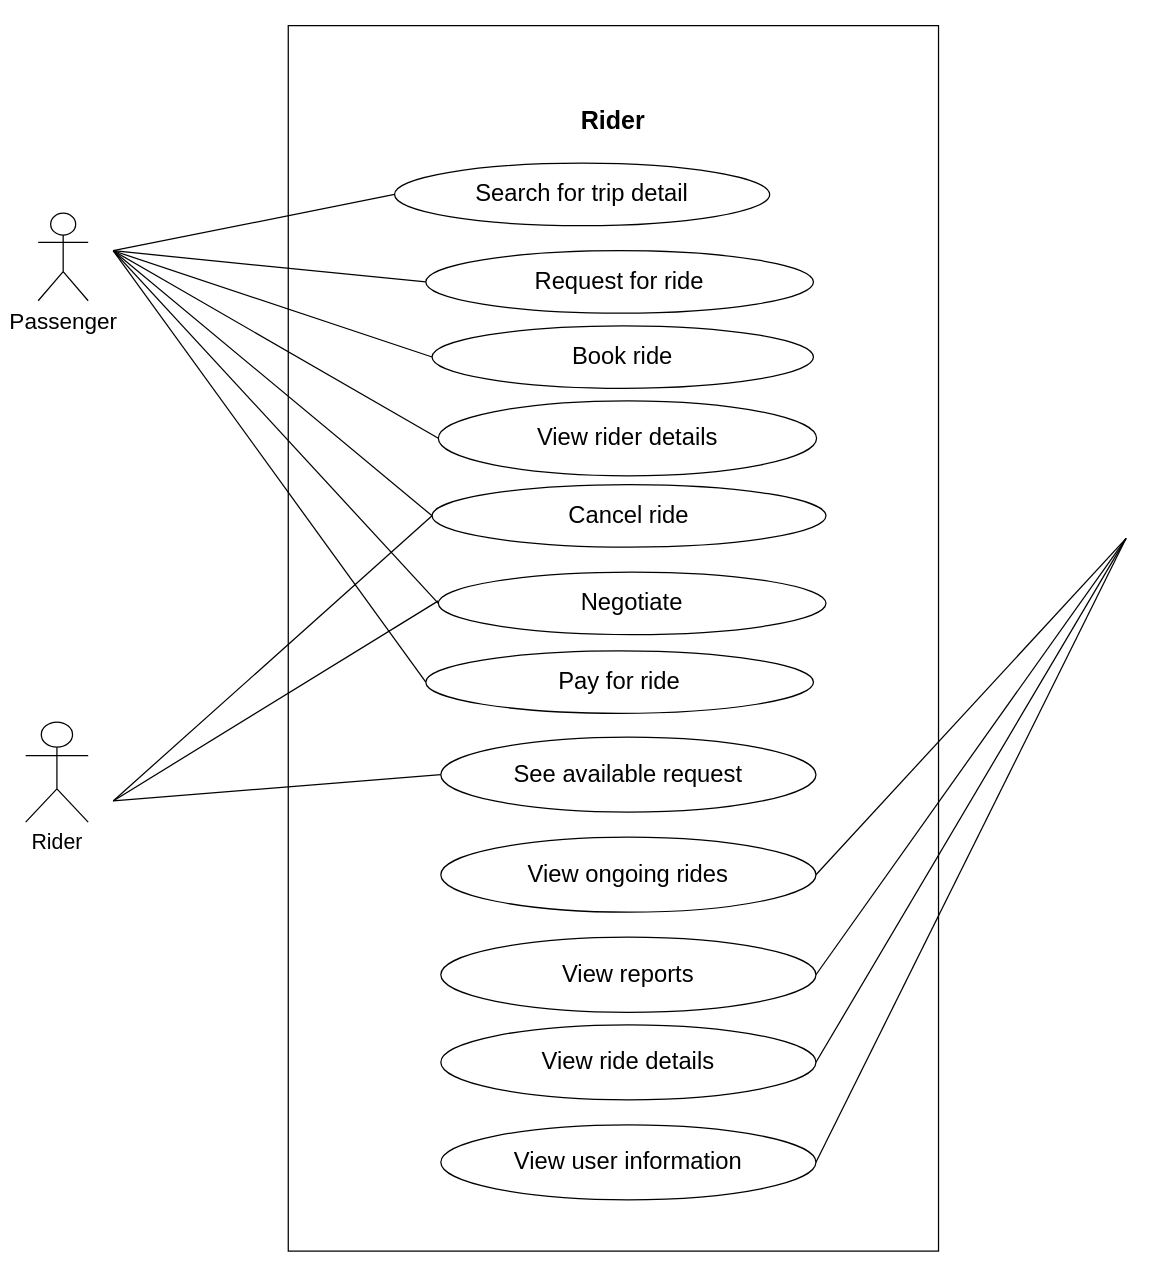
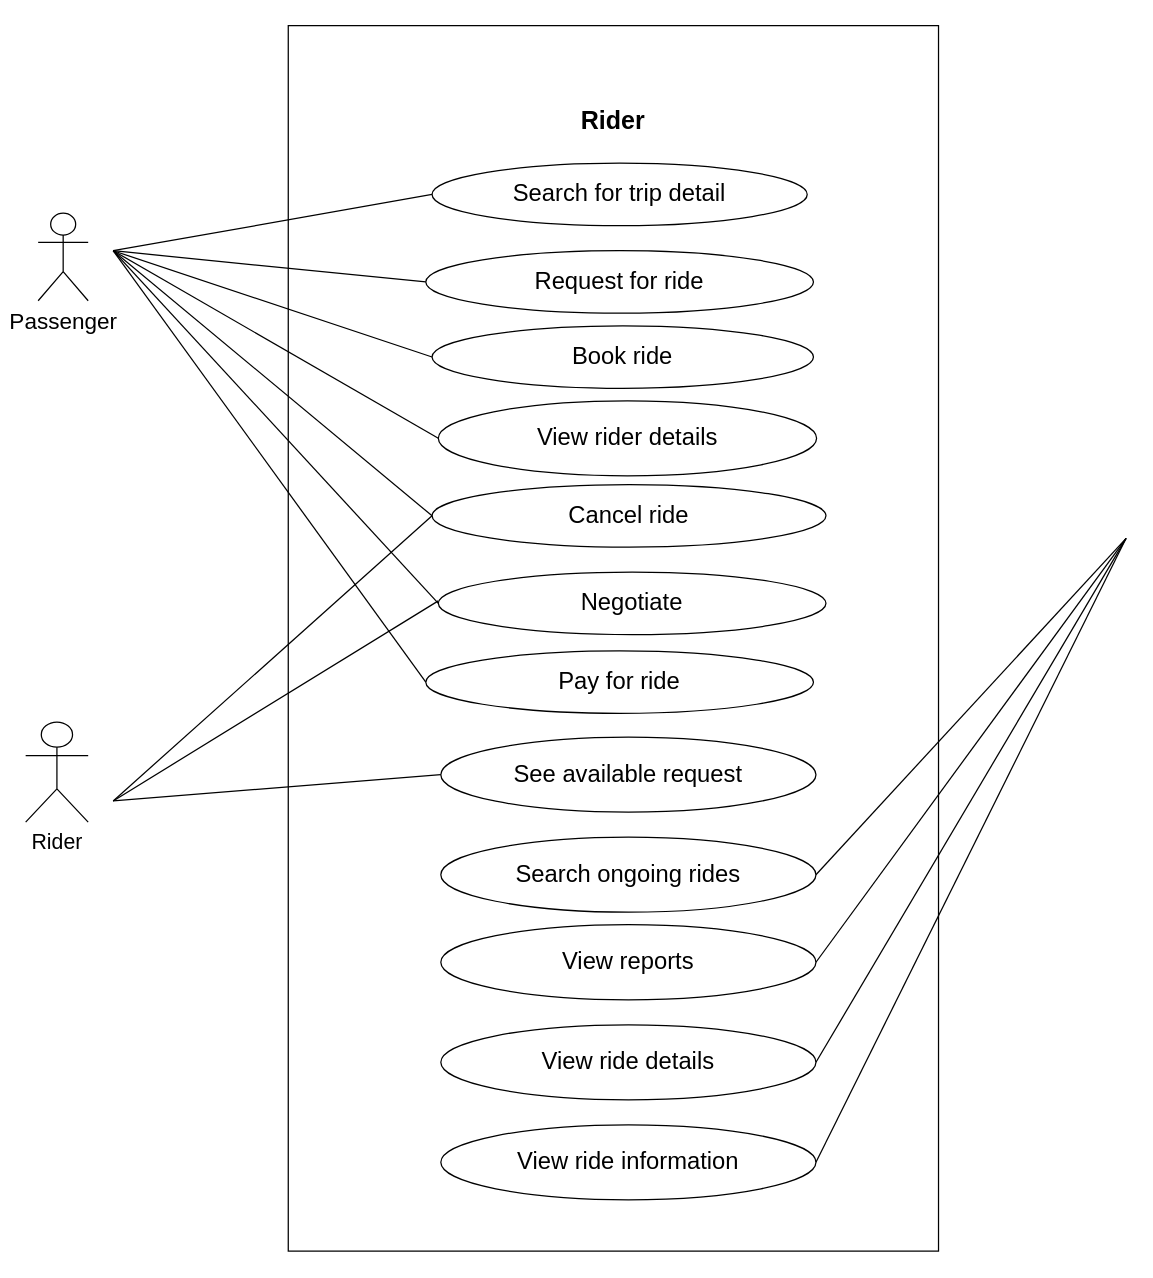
(582, 194) -> (619, 194)
(628, 874) -> (628, 874)
(628, 974) -> (628, 962)
(628, 1162) -> (628, 1162)
